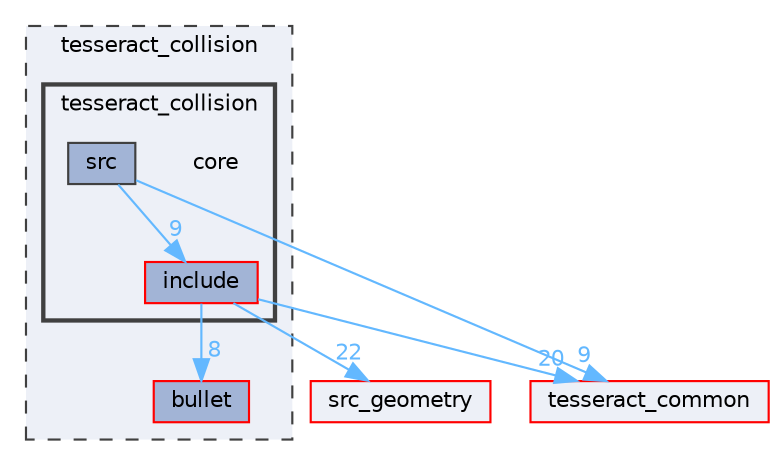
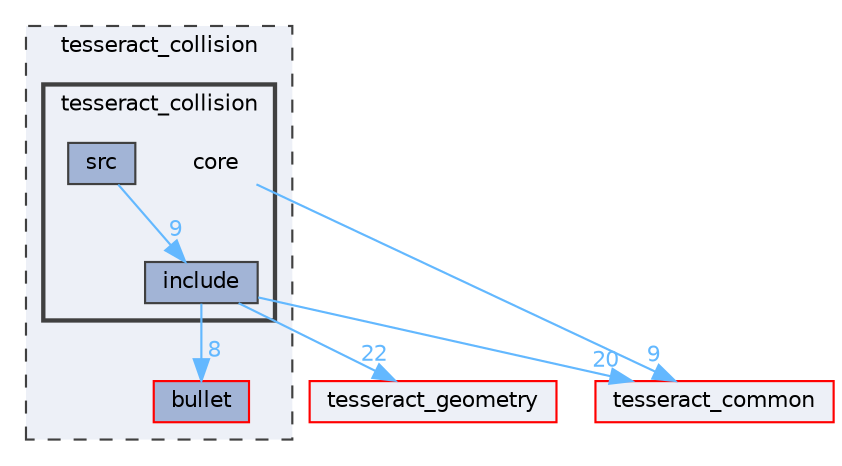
(361, 276) -> (456, 278)
(201, 283) -> (201, 283)
(401, 402) -> (433, 402)
